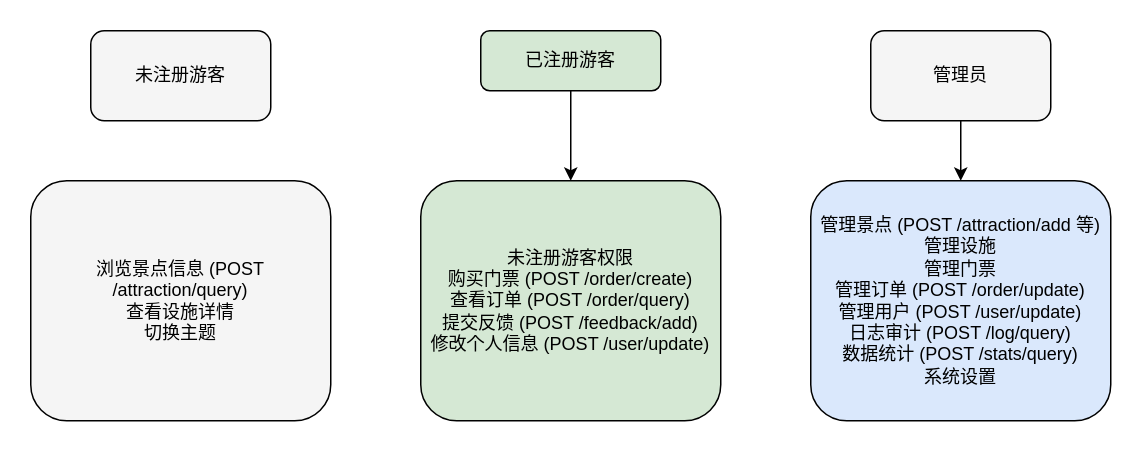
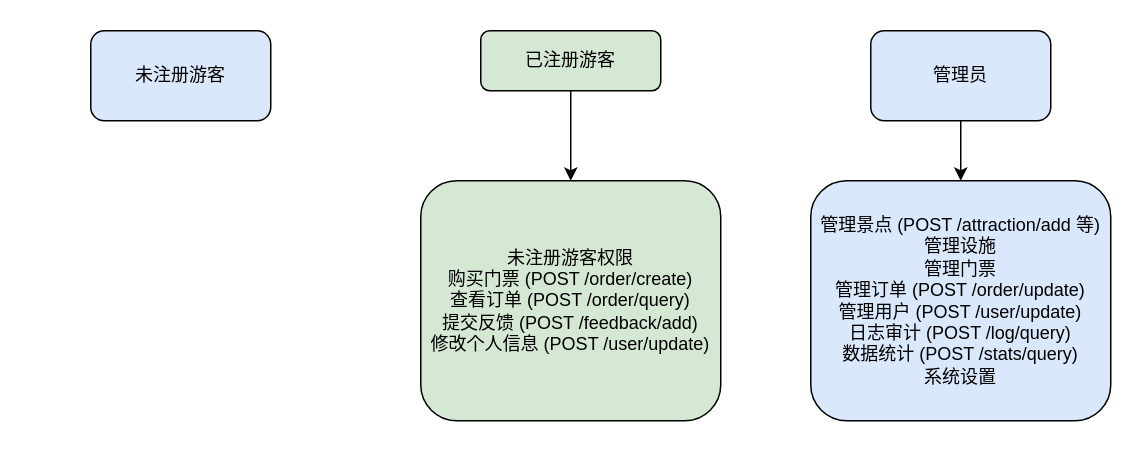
(181, 76) -> (181, 76)
(961, 76) -> (961, 76)
(181, 301) -> none
